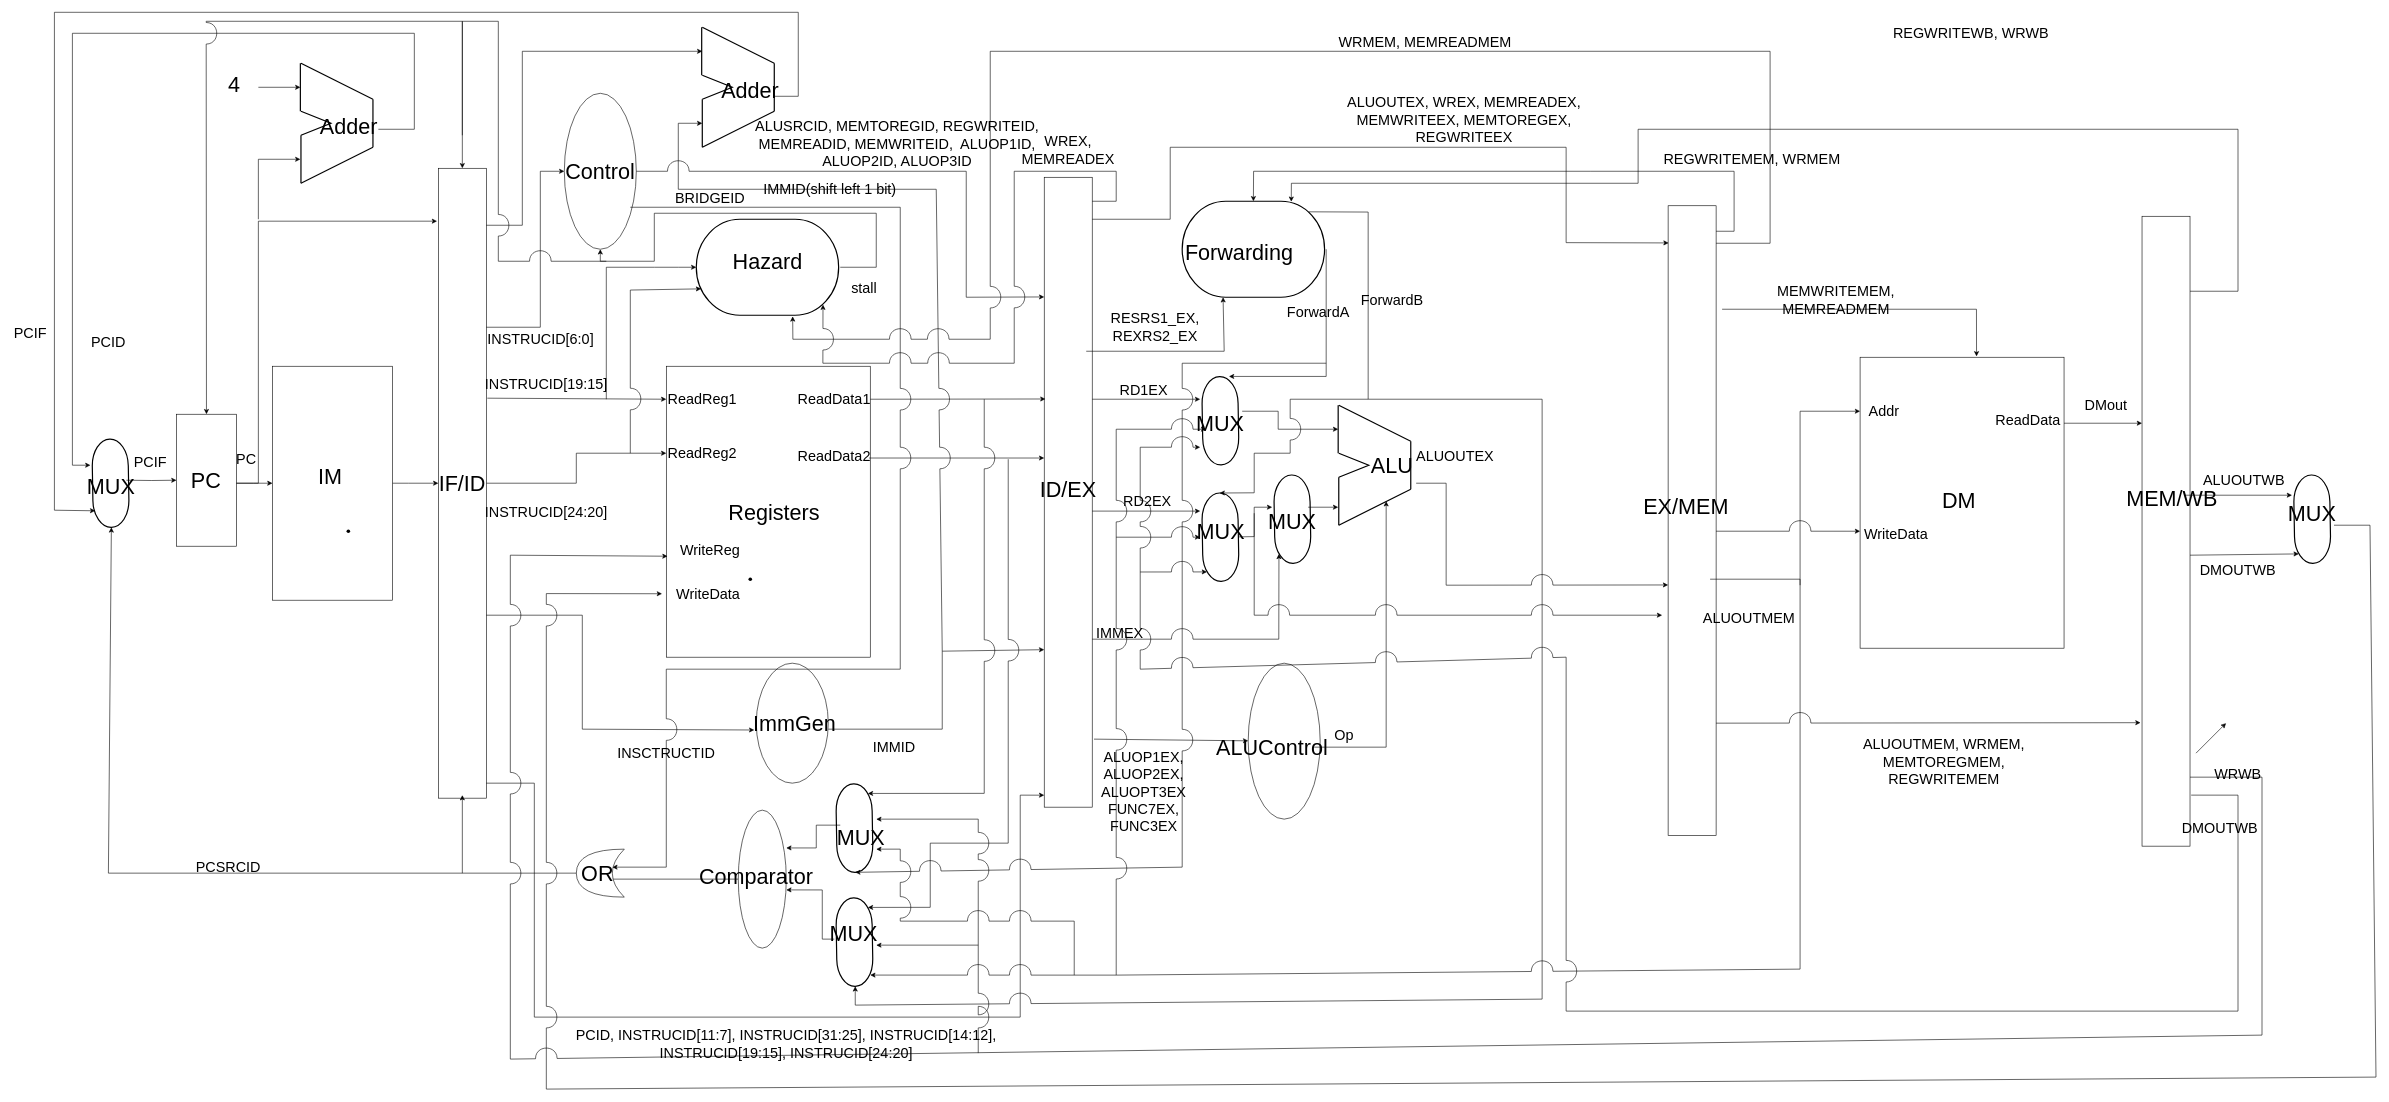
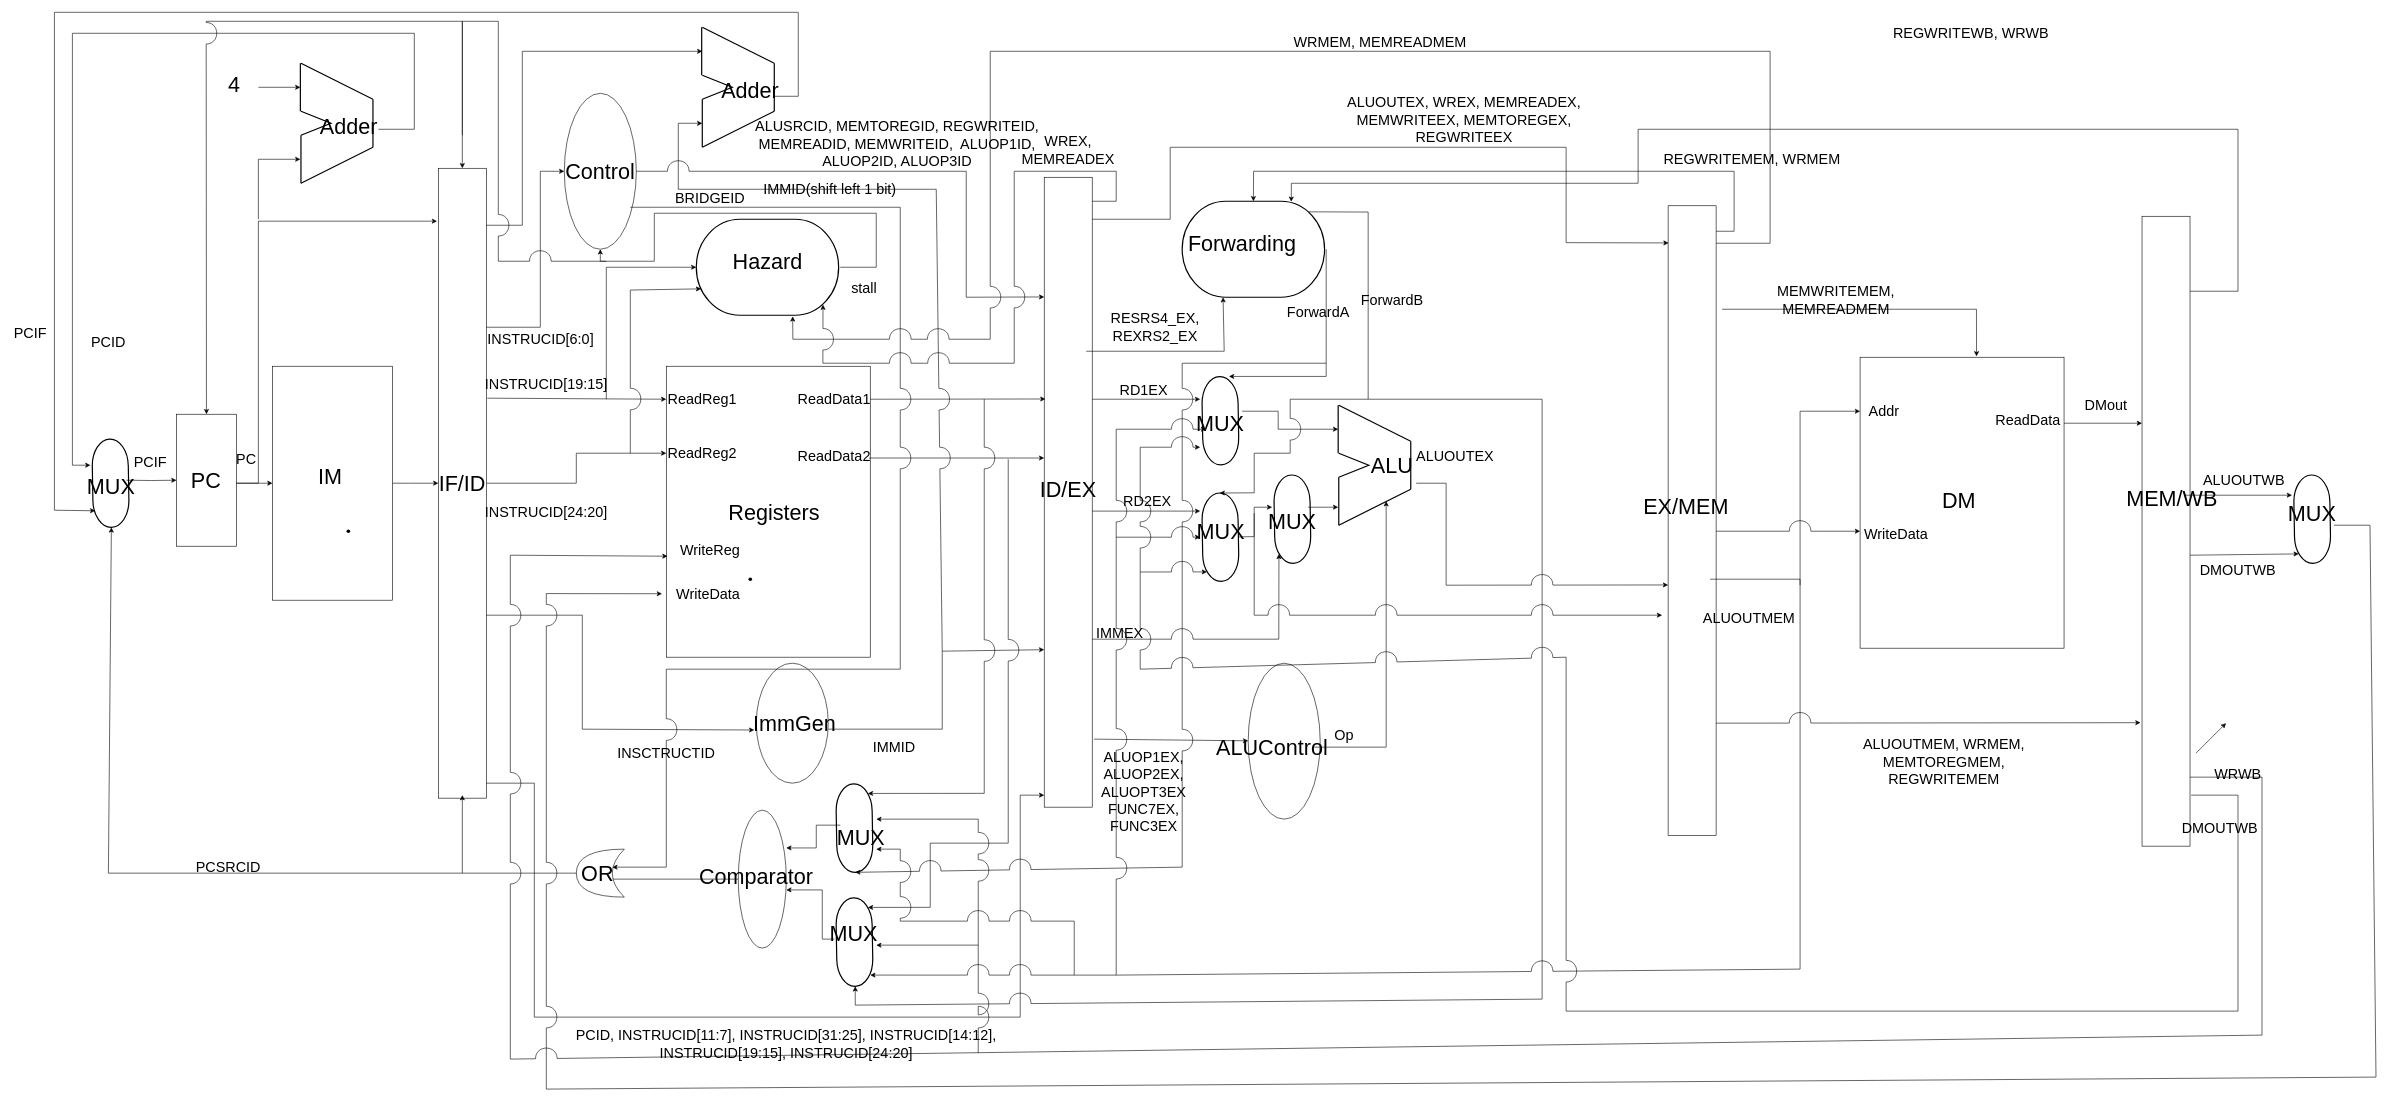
(1425, 42) -> (1380, 42)
(1239, 252) -> (1242, 243)
(1155, 327) -> (1155, 327)
